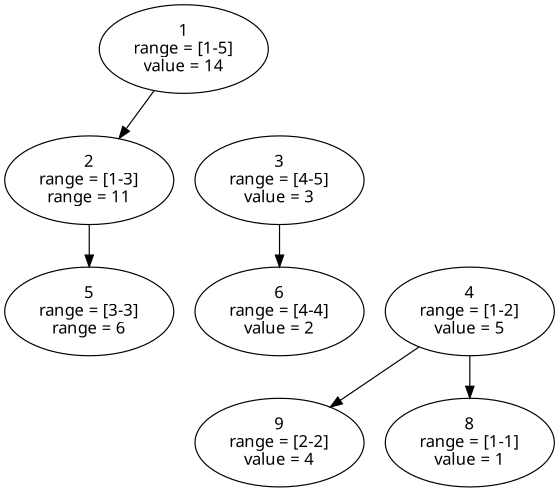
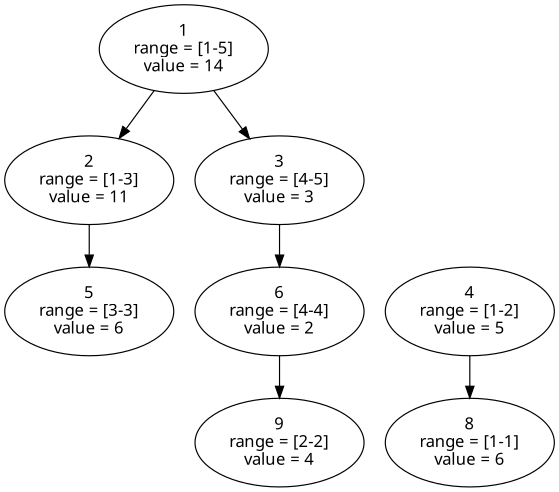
none -> (228, 110)
(89, 180) -> (89, 180)
(89, 311) -> (89, 311)
(380, 374) -> (280, 371)
(470, 443) -> (470, 443)
